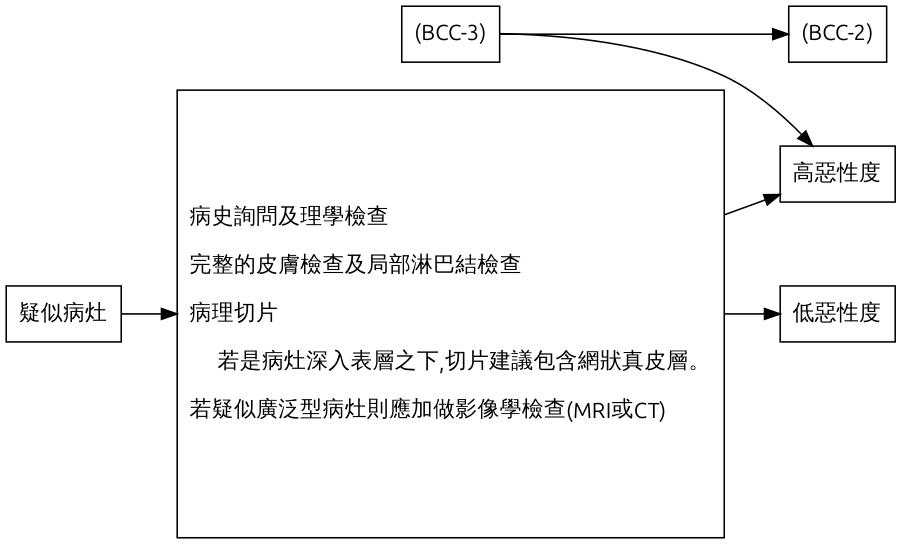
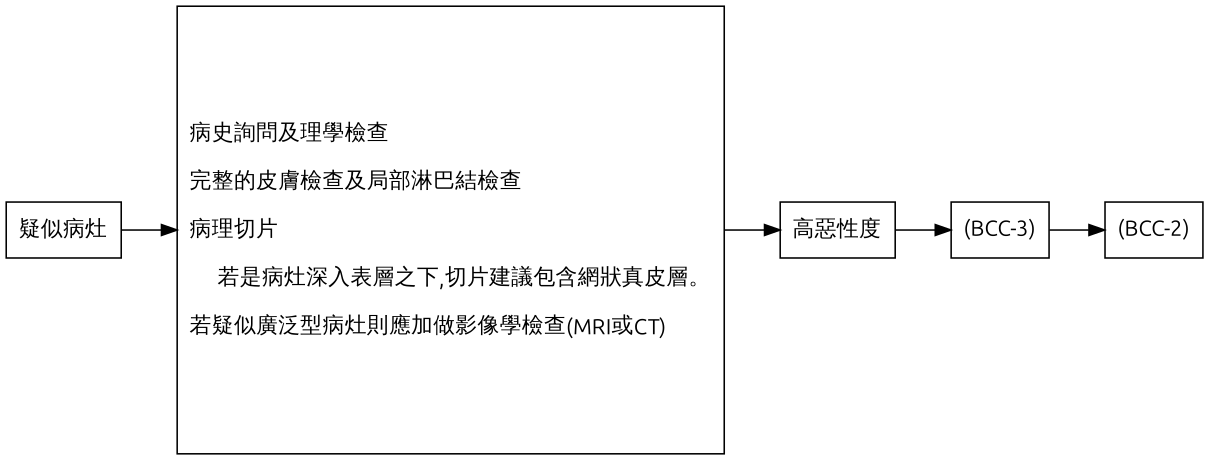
(662, 54) -> (915, 230)
(838, 314) -> none
